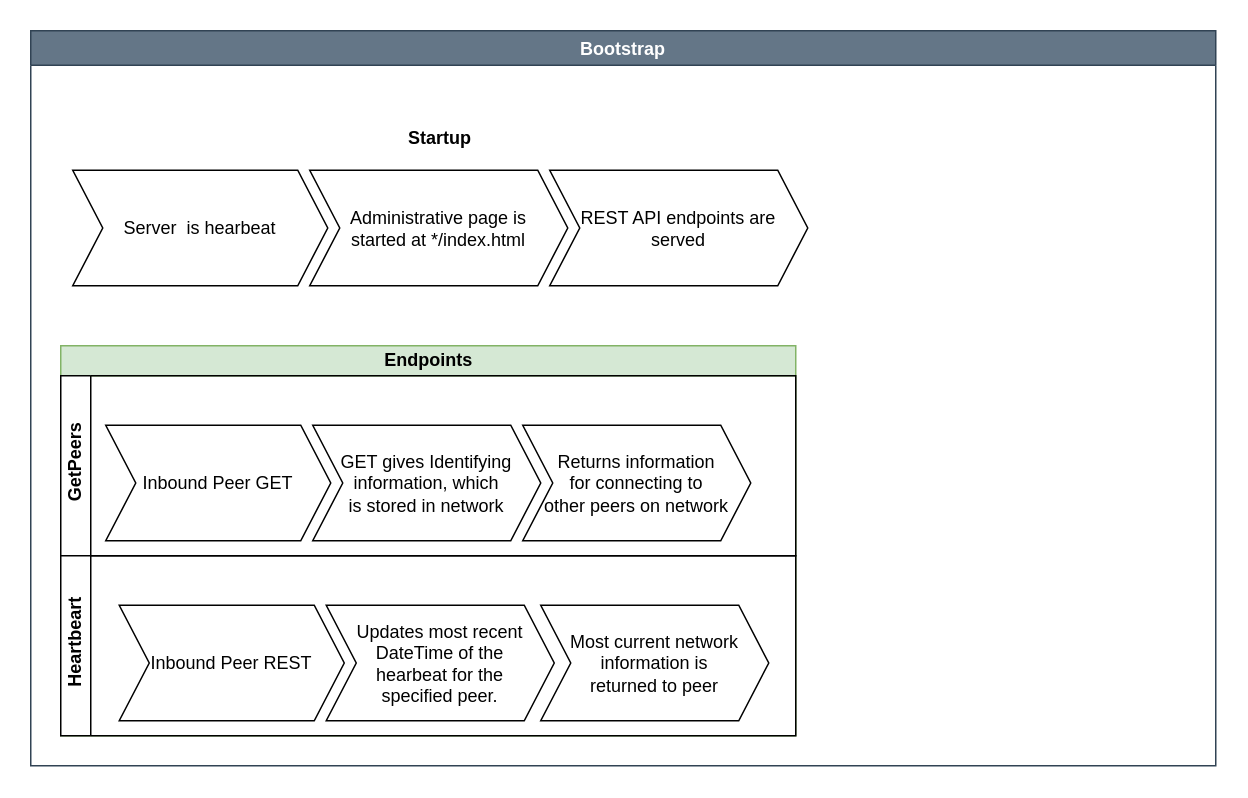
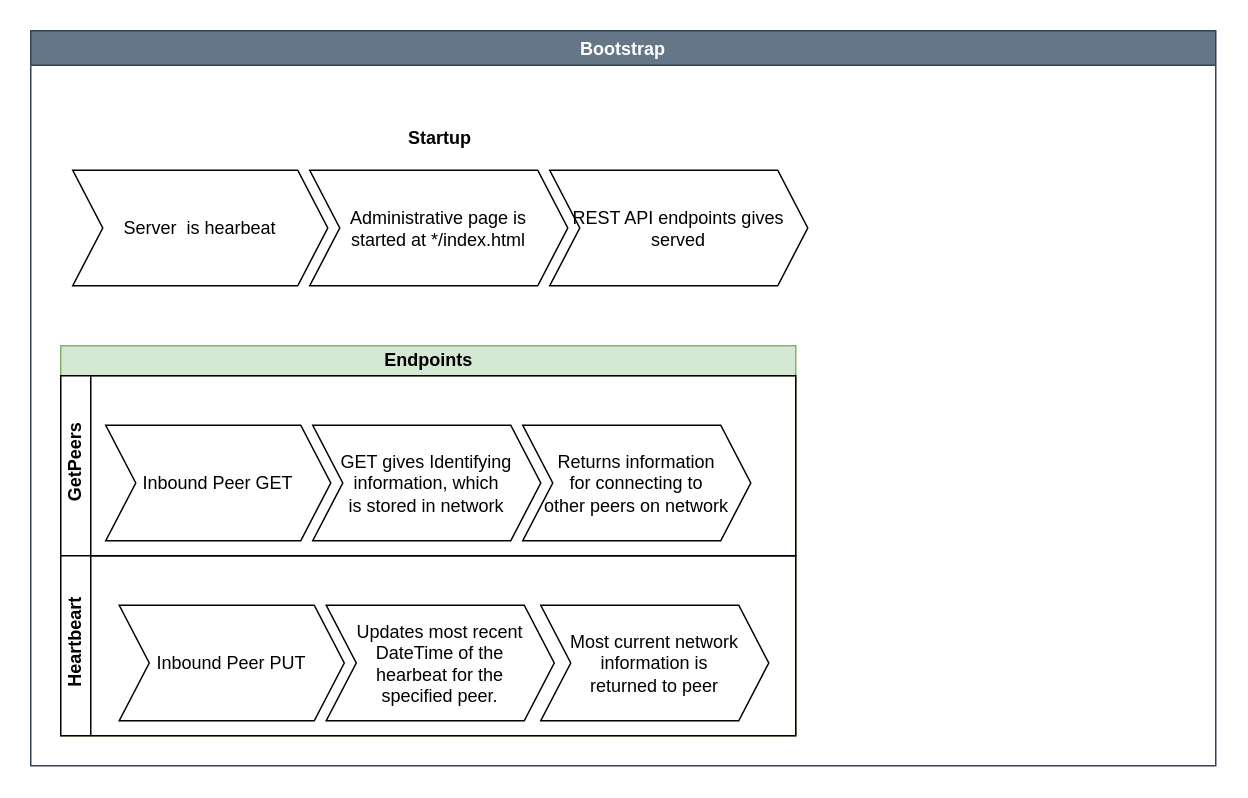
(679, 229) -> (679, 229)
(232, 664) -> (232, 664)
